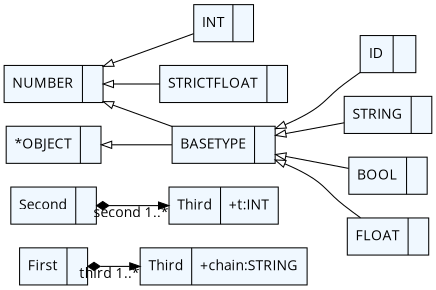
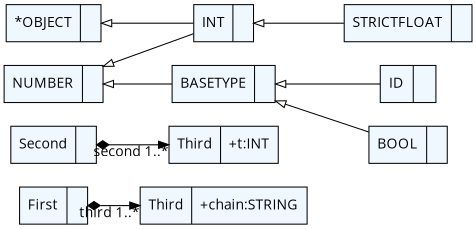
(137, 84) -> (304, 23)
(388, 115) -> none
(142, 145) -> (153, 23)
(388, 237) -> none
